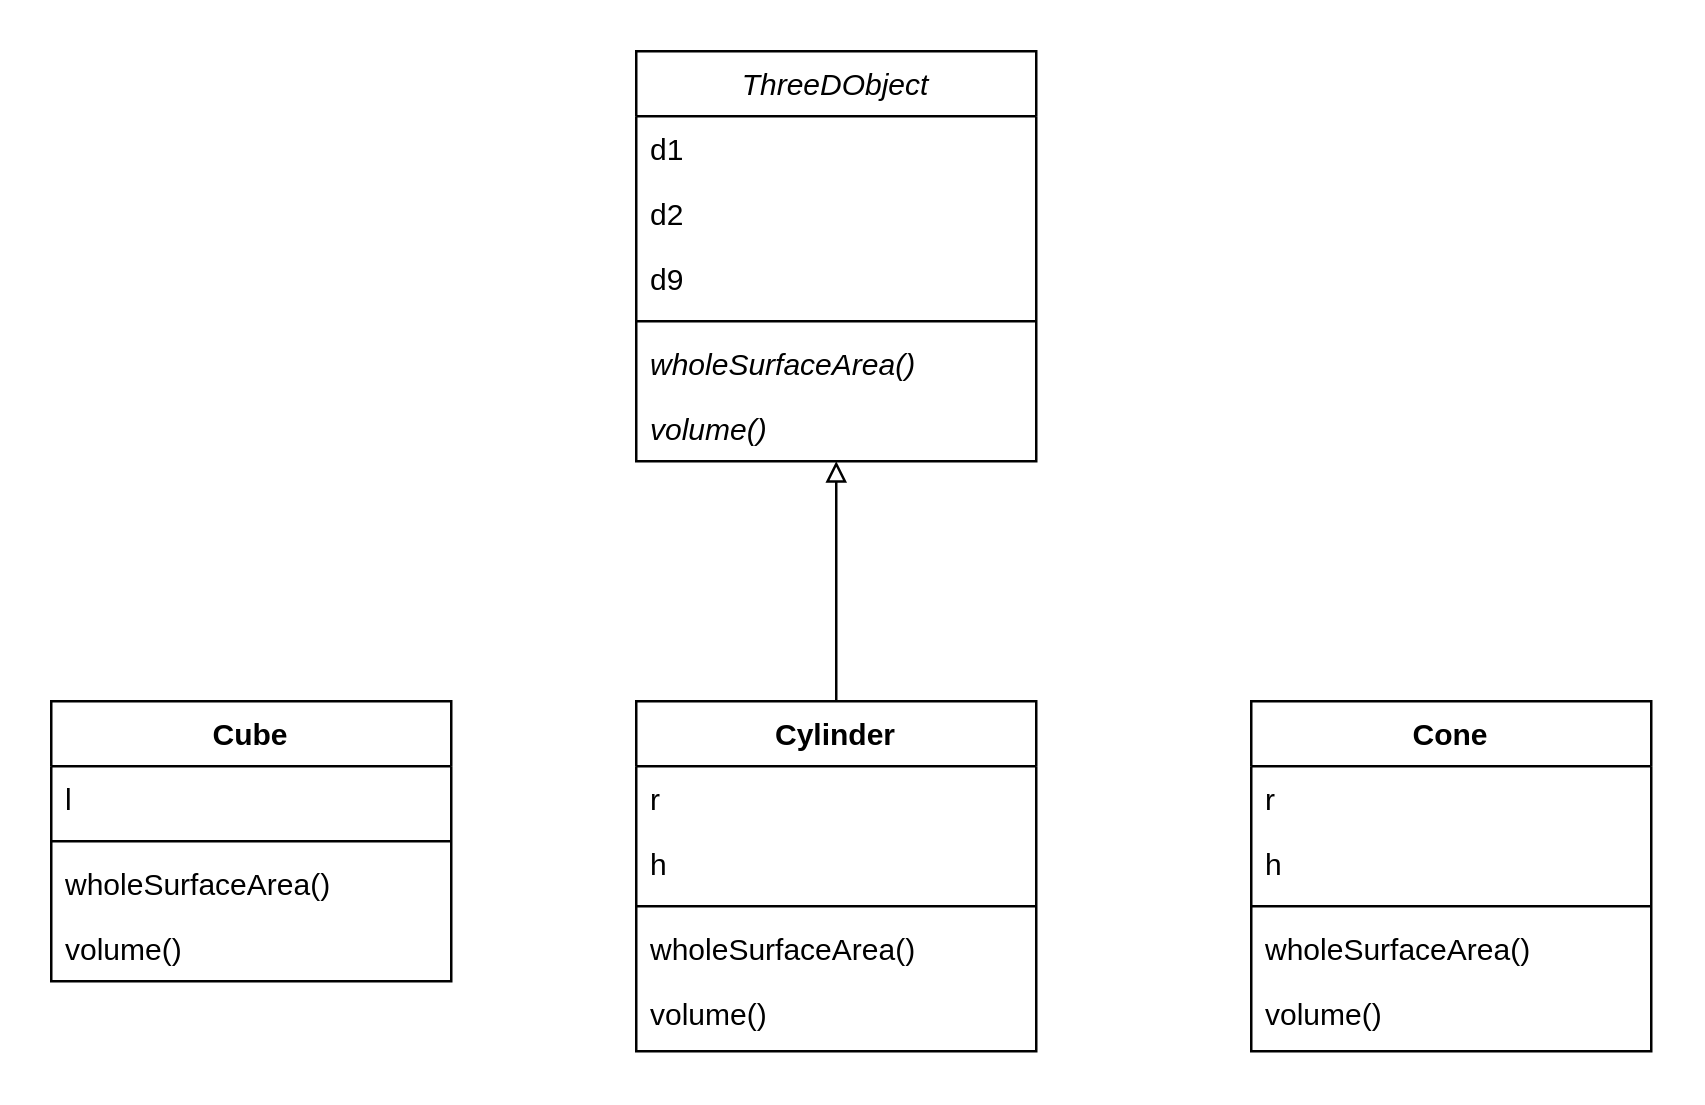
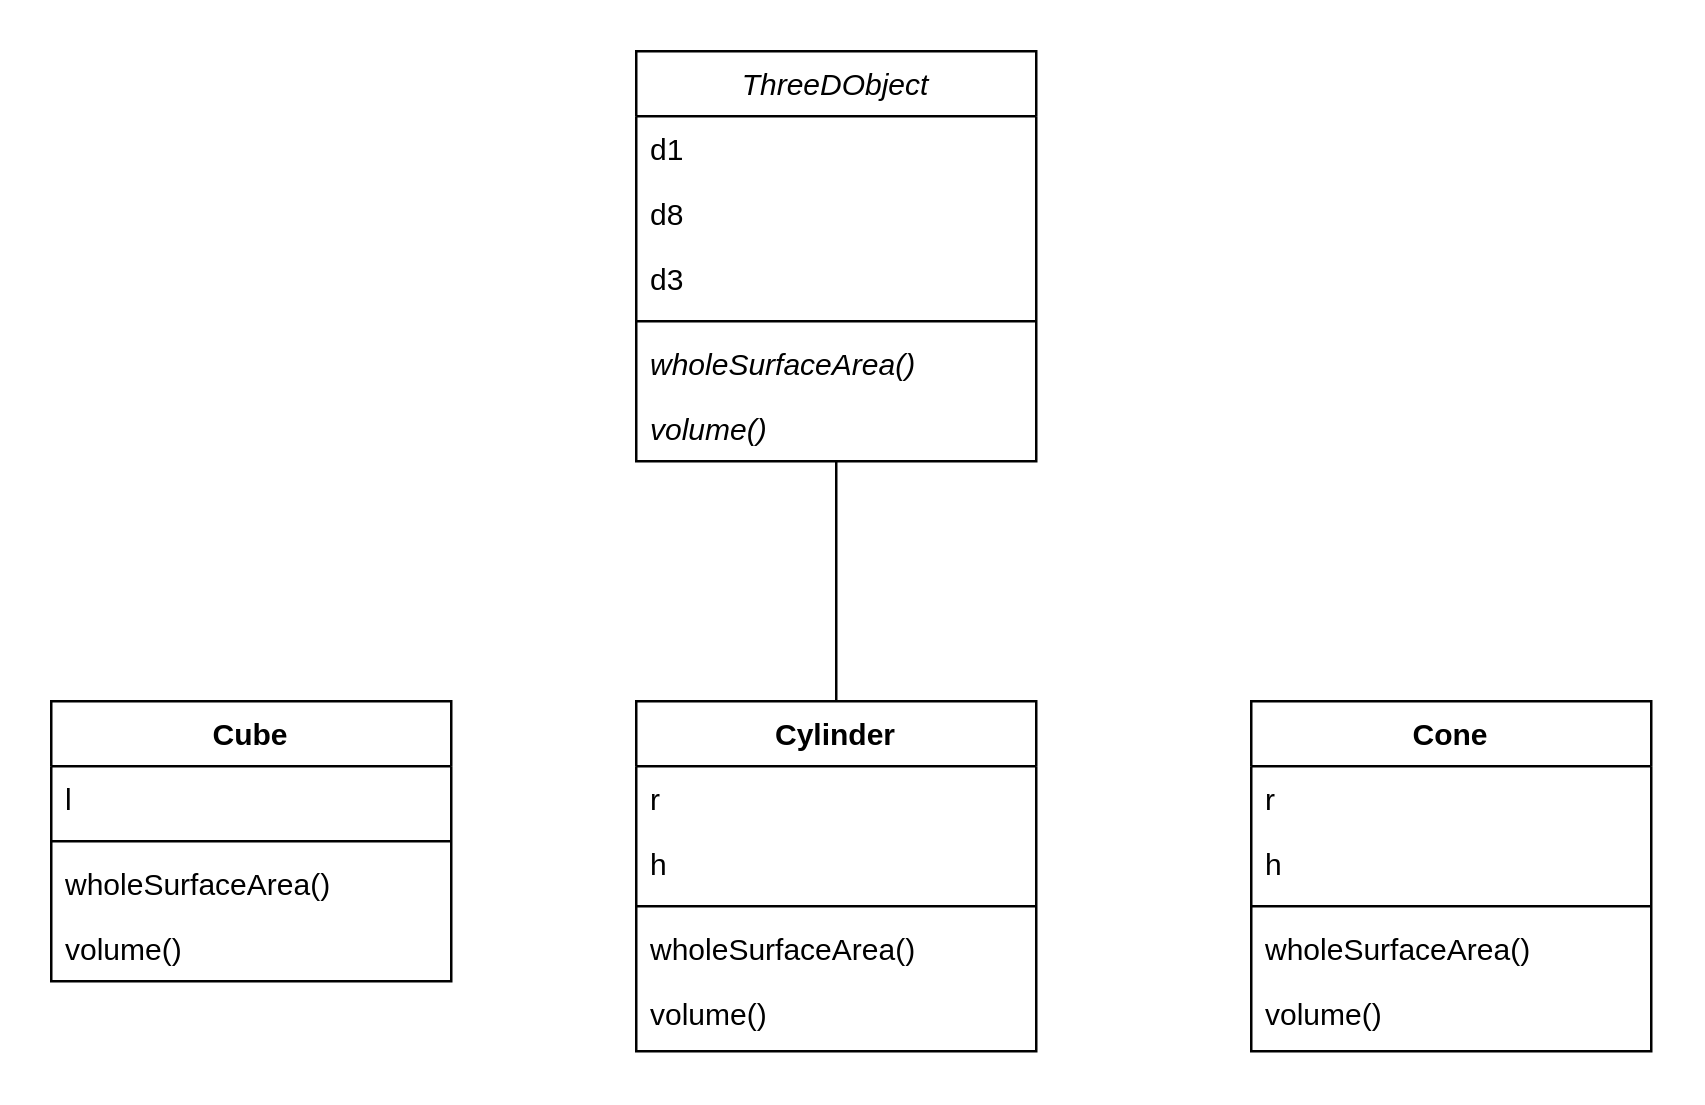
(667, 215) -> (667, 215)
(667, 280) -> (667, 280)
(836, 483) -> (836, 475)
